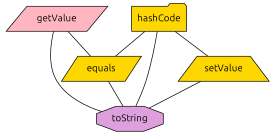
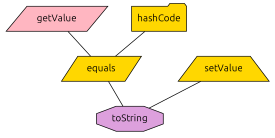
(191, 44) -> none
(149, 70) -> none
(58, 83) -> none
